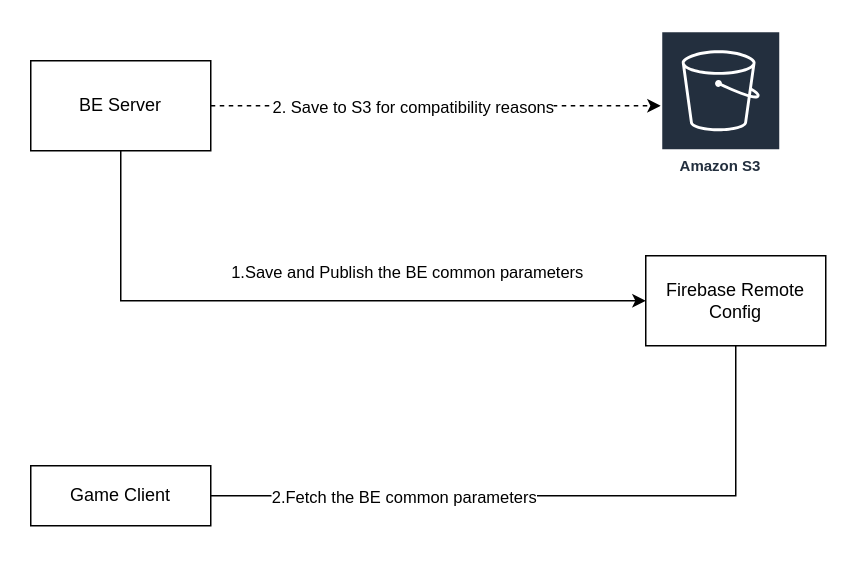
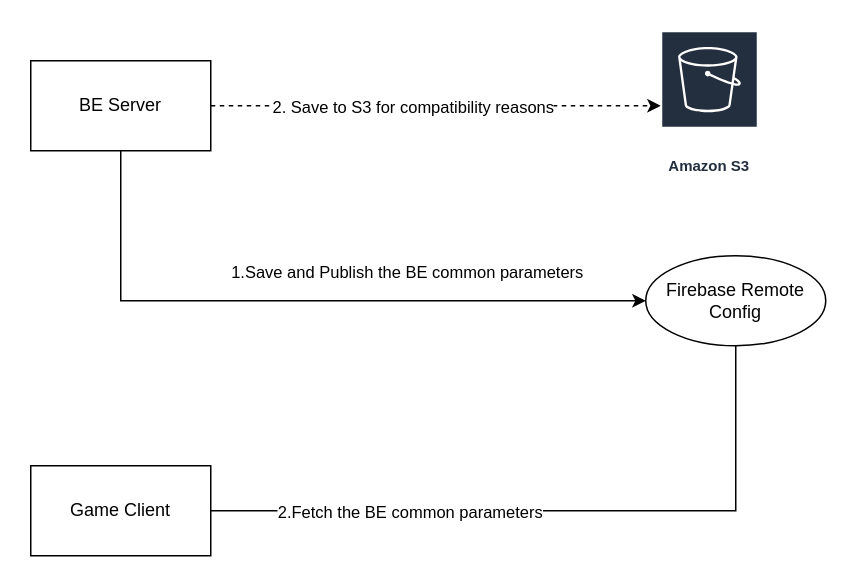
(721, 106) -> (710, 106)
(736, 301) -> (736, 301)
(121, 496) -> (121, 511)
